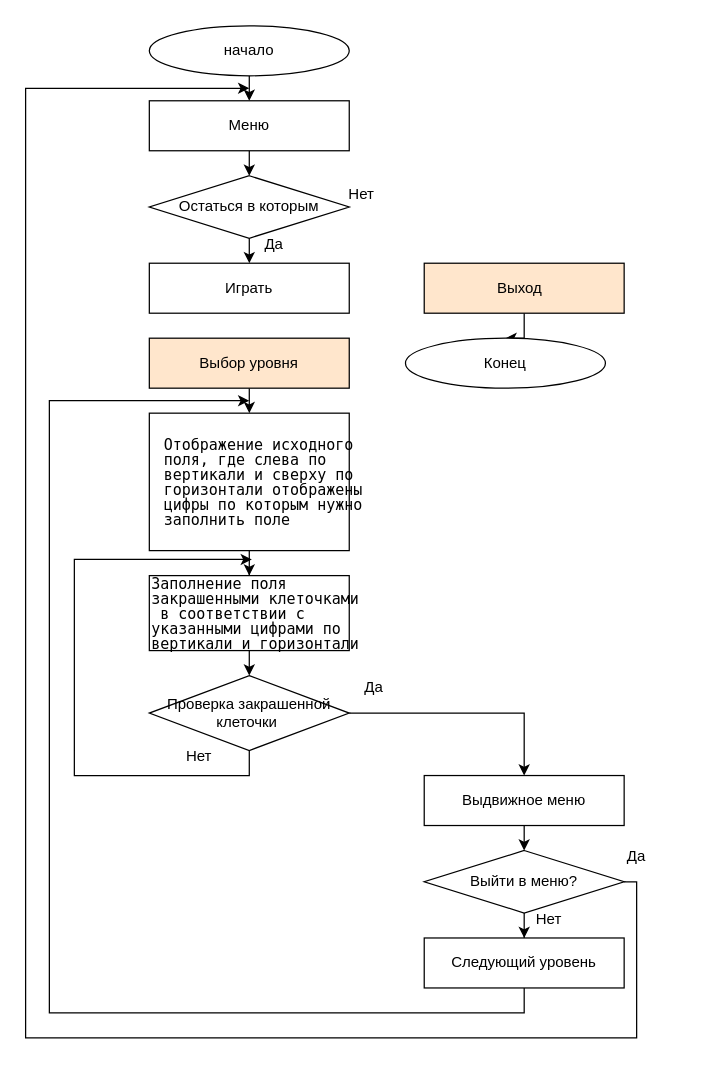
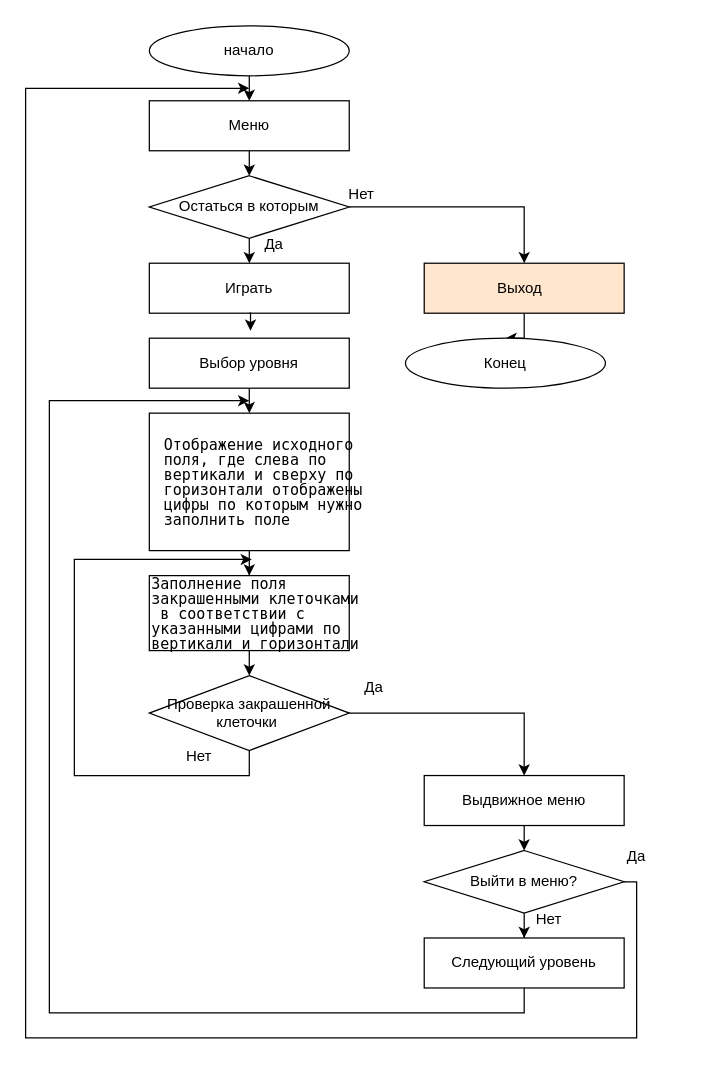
none -> (460, 207)
none -> (251, 317)
(249, 363) -> (249, 363)
